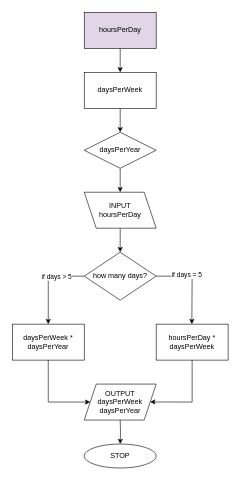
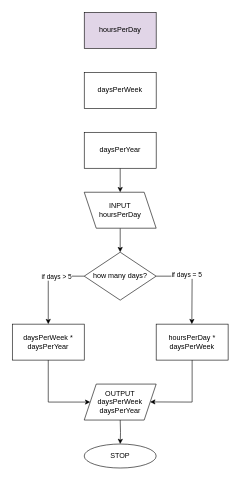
(120, 66) -> none
(120, 126) -> none
(120, 150) -> (120, 150)
